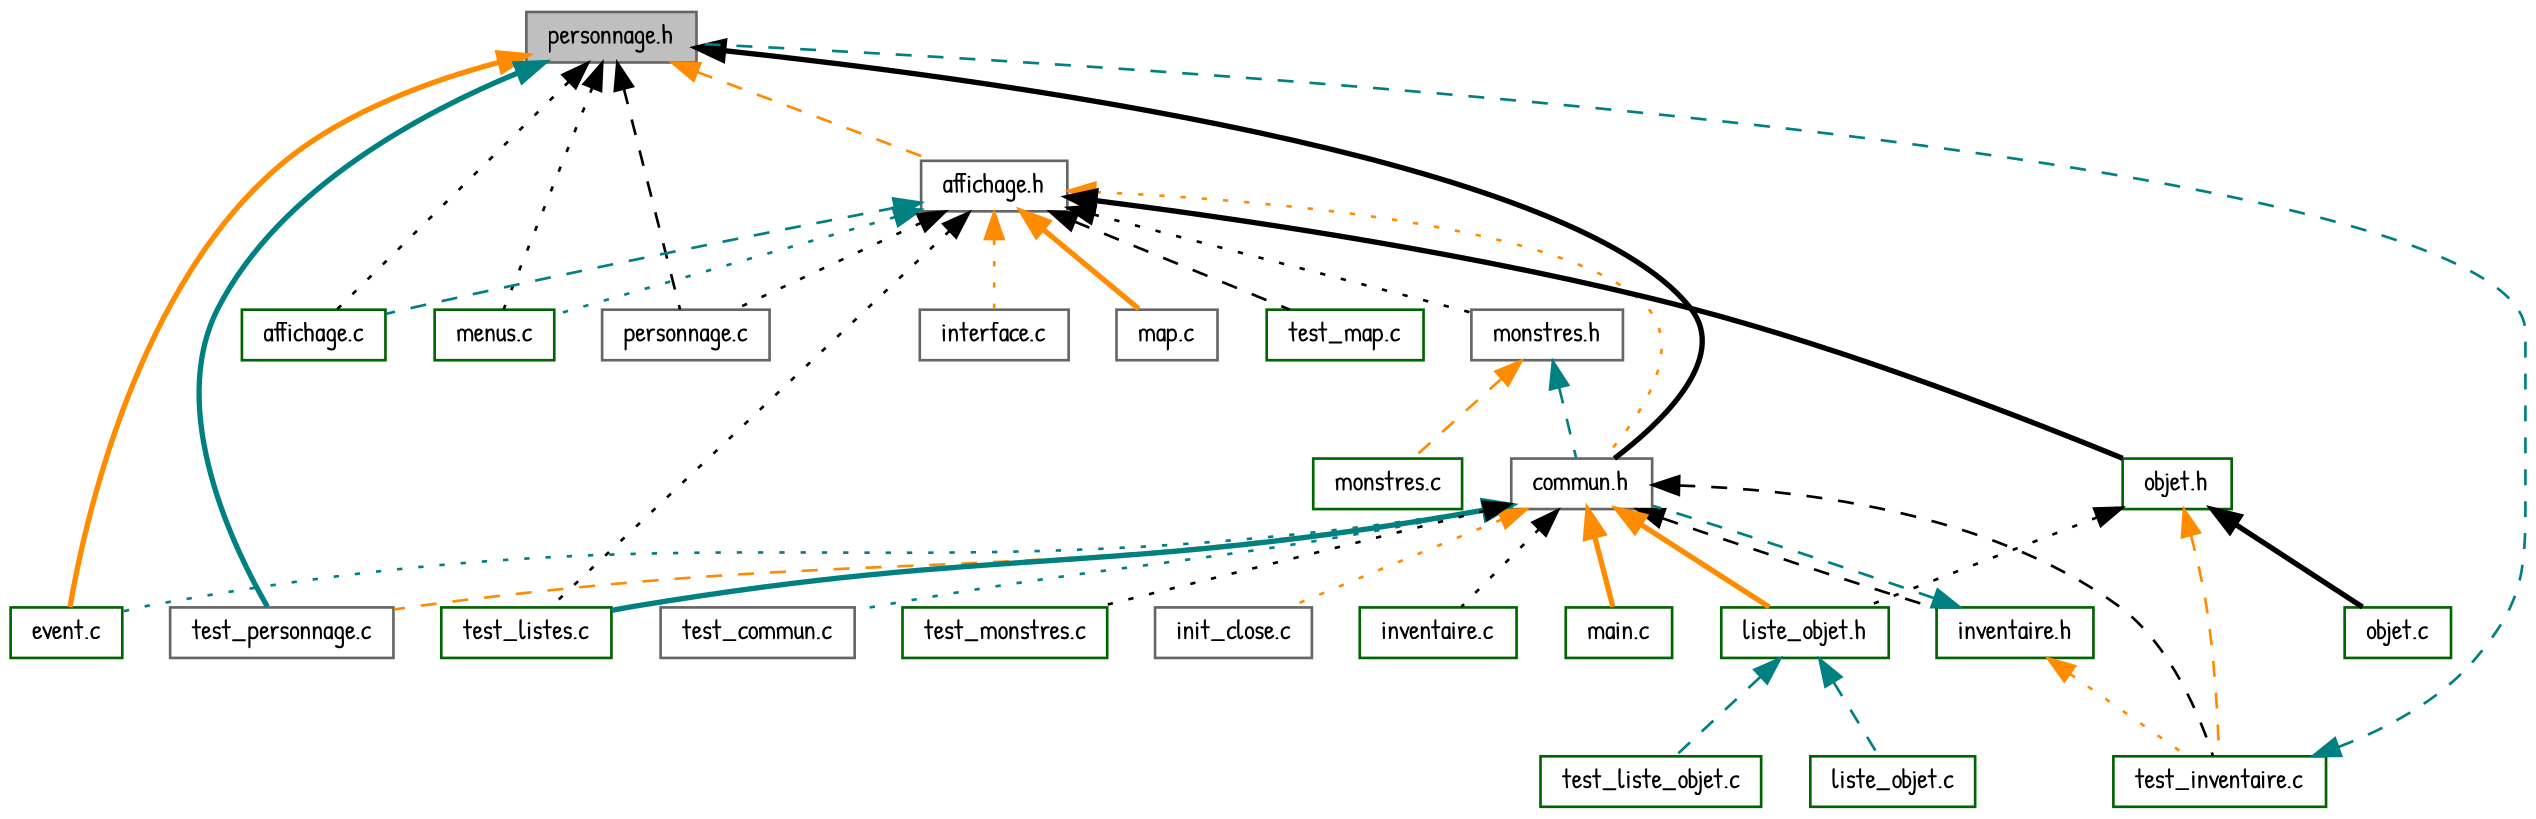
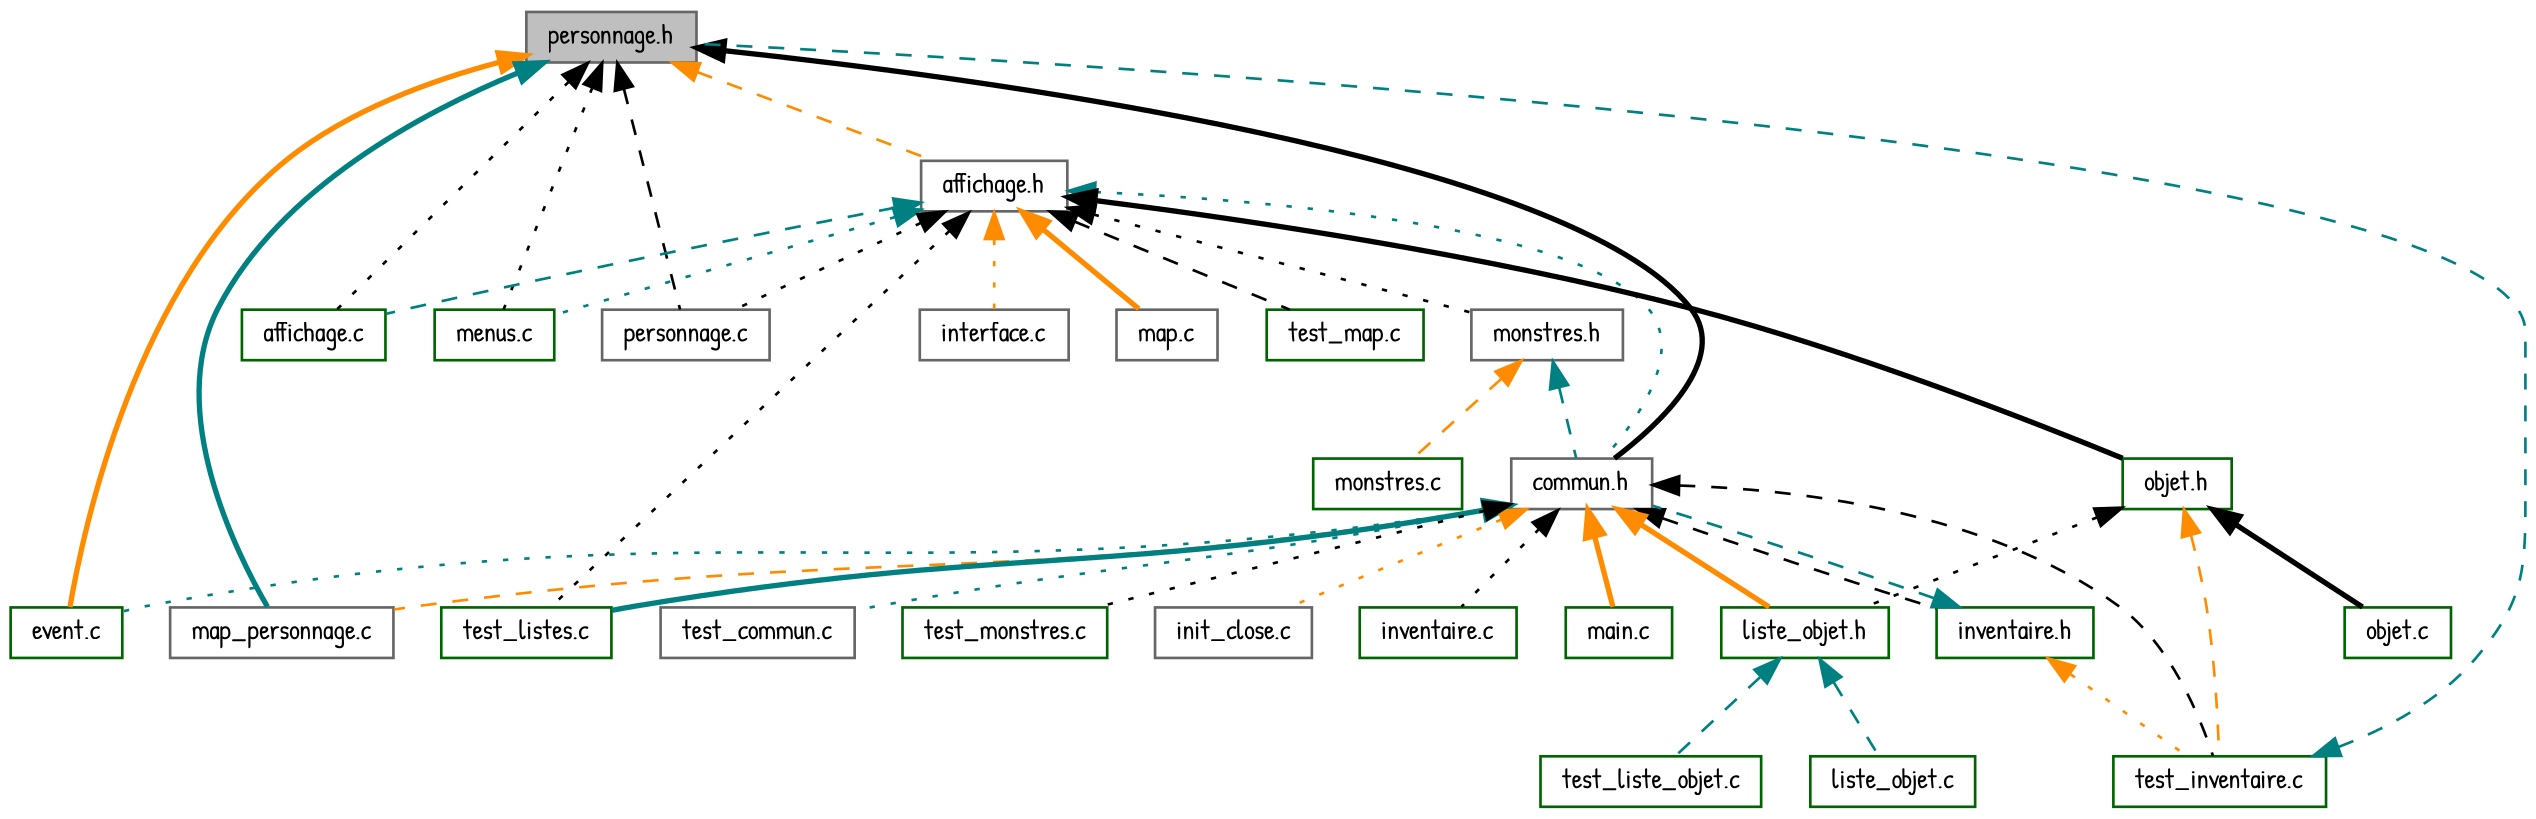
(1463, 233) -> (1463, 233)
(282, 633) -> (282, 633)
